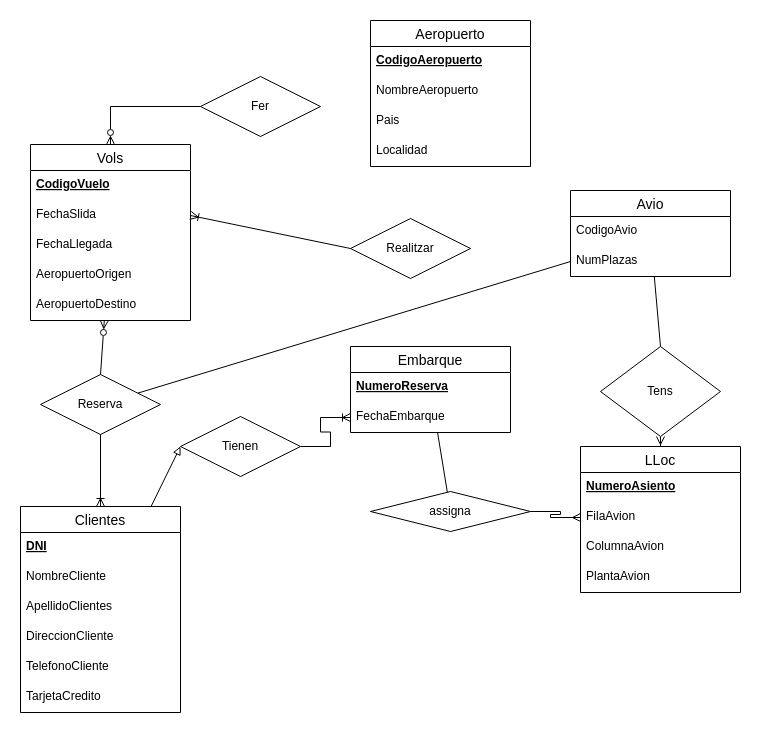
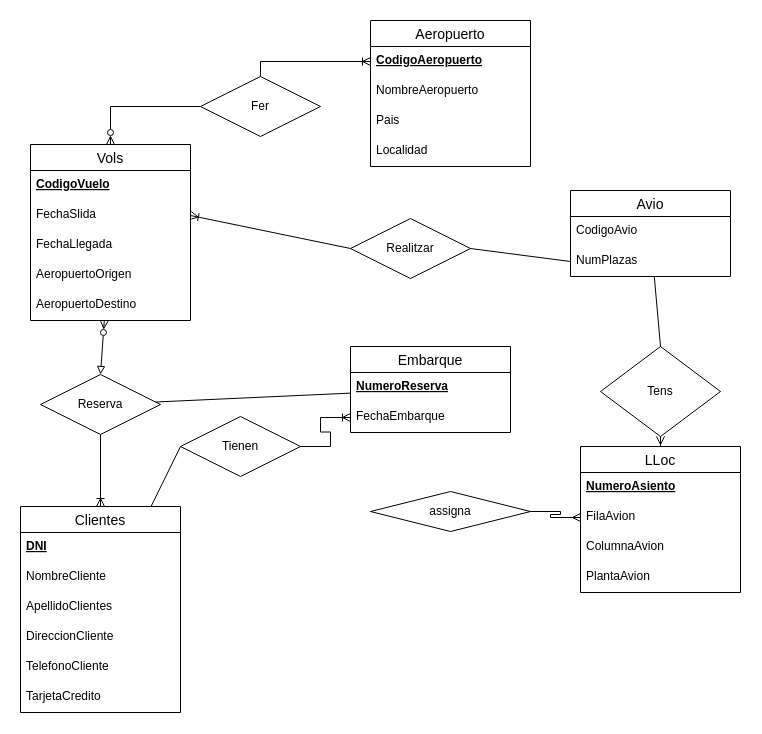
none -> (308, 62)
(353, 328) -> (520, 255)
(101, 368) -> (101, 365)
(176, 455) -> (178, 452)
(443, 463) -> (253, 398)
